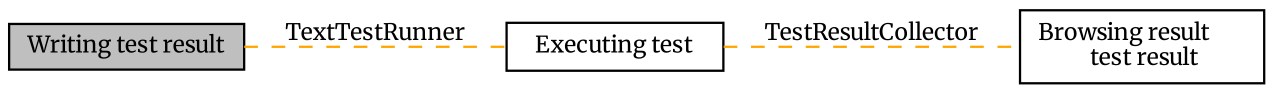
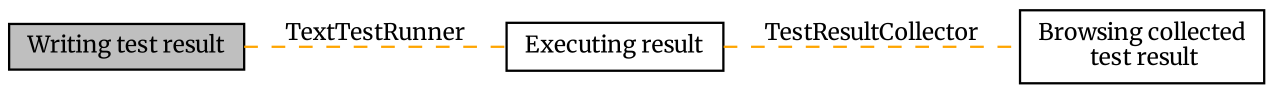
(615, 47) -> (615, 47)
(1142, 47) -> (1142, 47)
